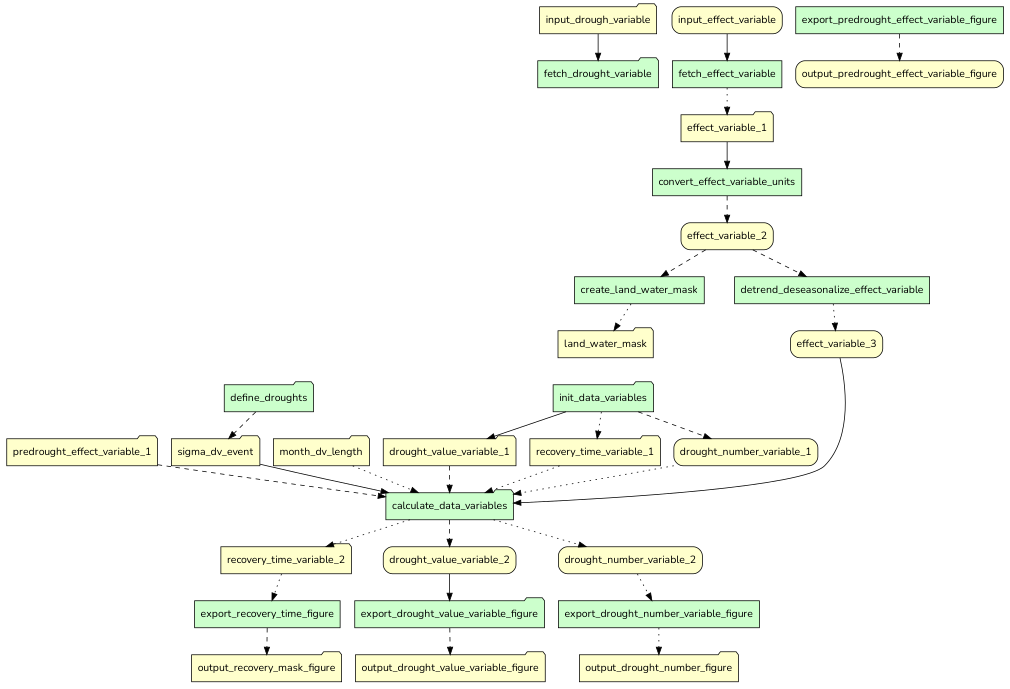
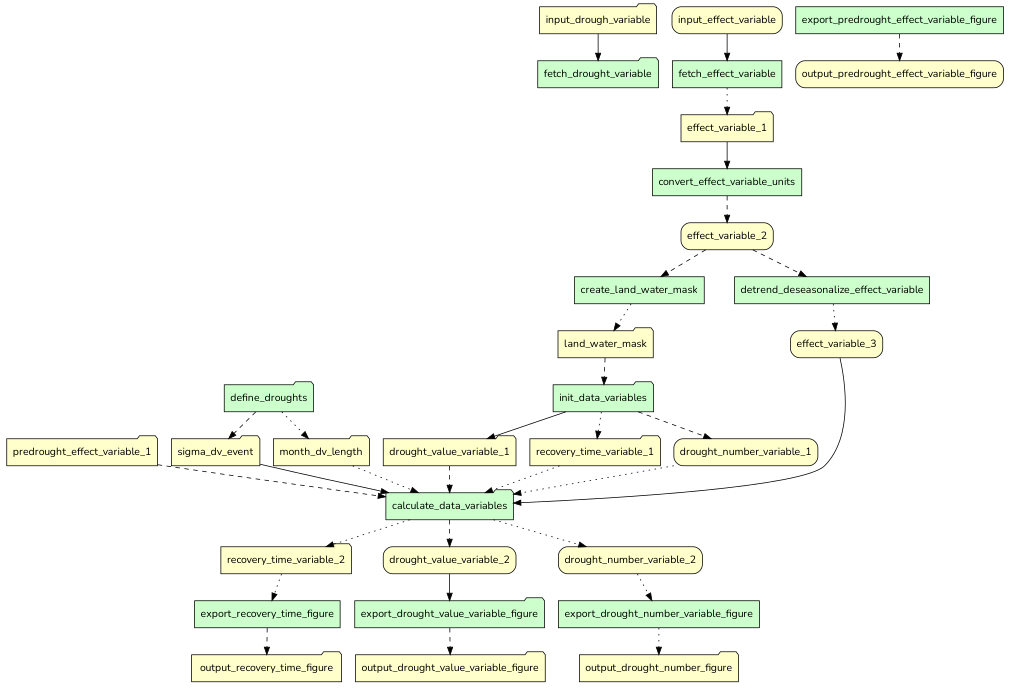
none -> (605, 368)
none -> (292, 423)
(267, 668) -> (267, 668)
